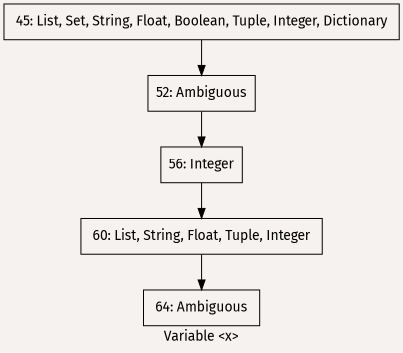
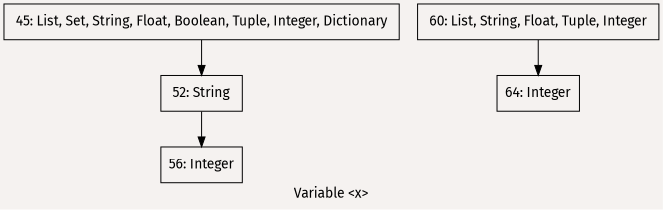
(202, 93) -> (202, 93)
(202, 196) -> none
(202, 308) -> (538, 93)
